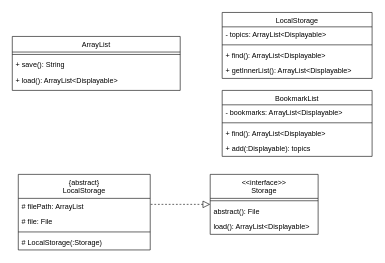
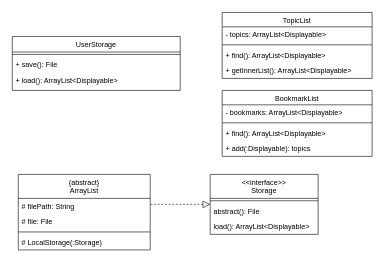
(297, 20) -> (297, 20)
(96, 44) -> (96, 44)
(44, 65) -> (39, 65)
(84, 182) -> (84, 182)
(58, 206) -> (52, 206)
